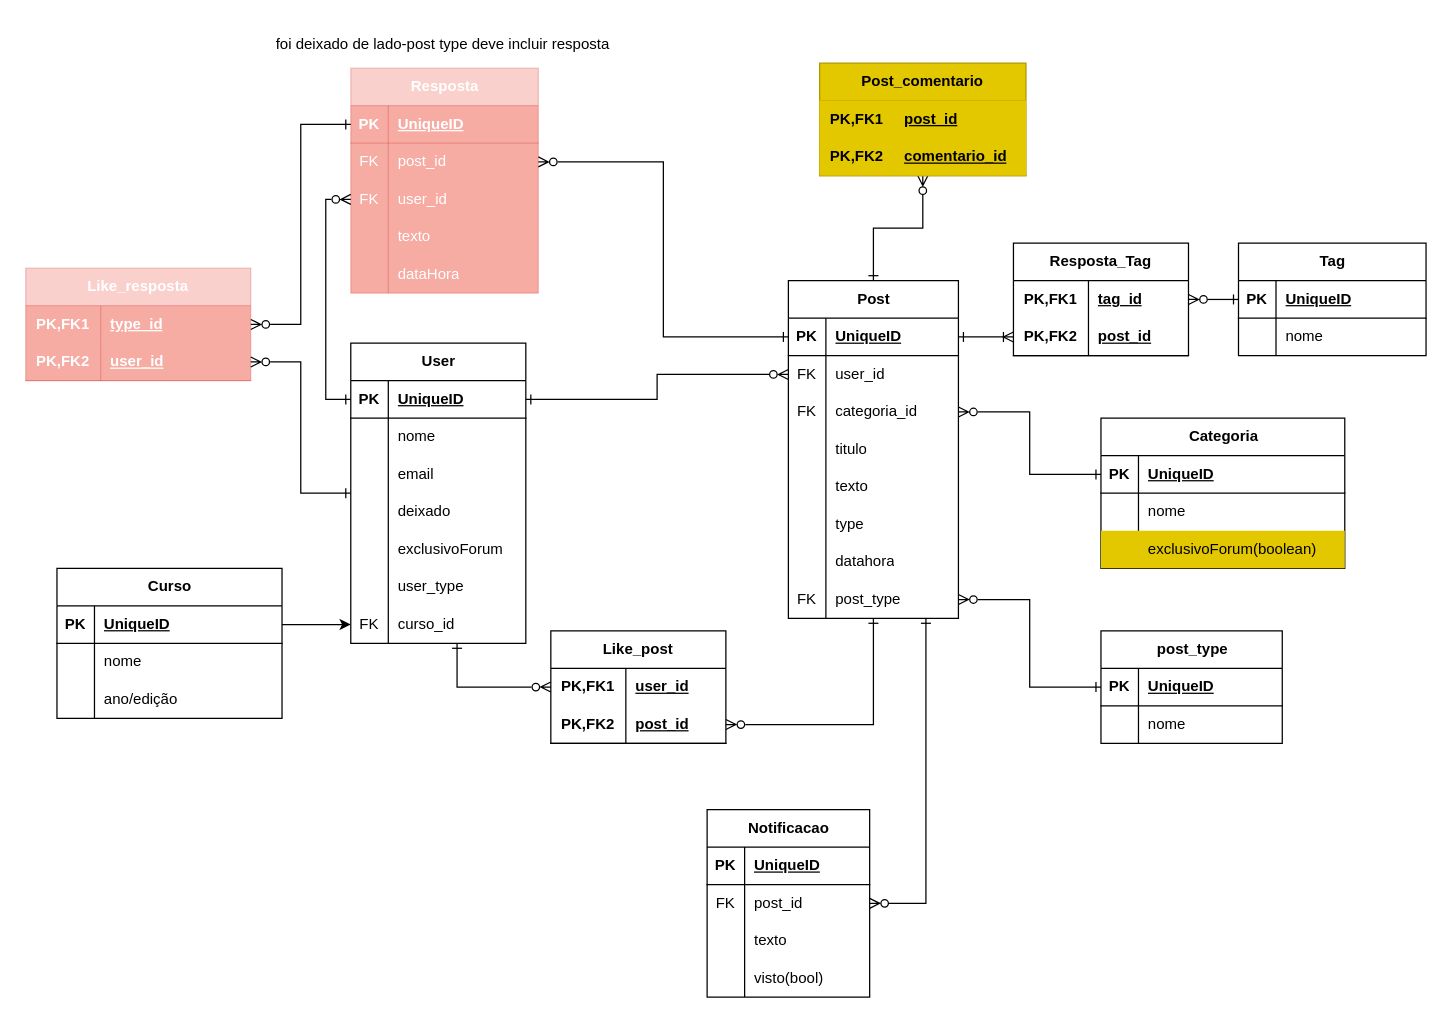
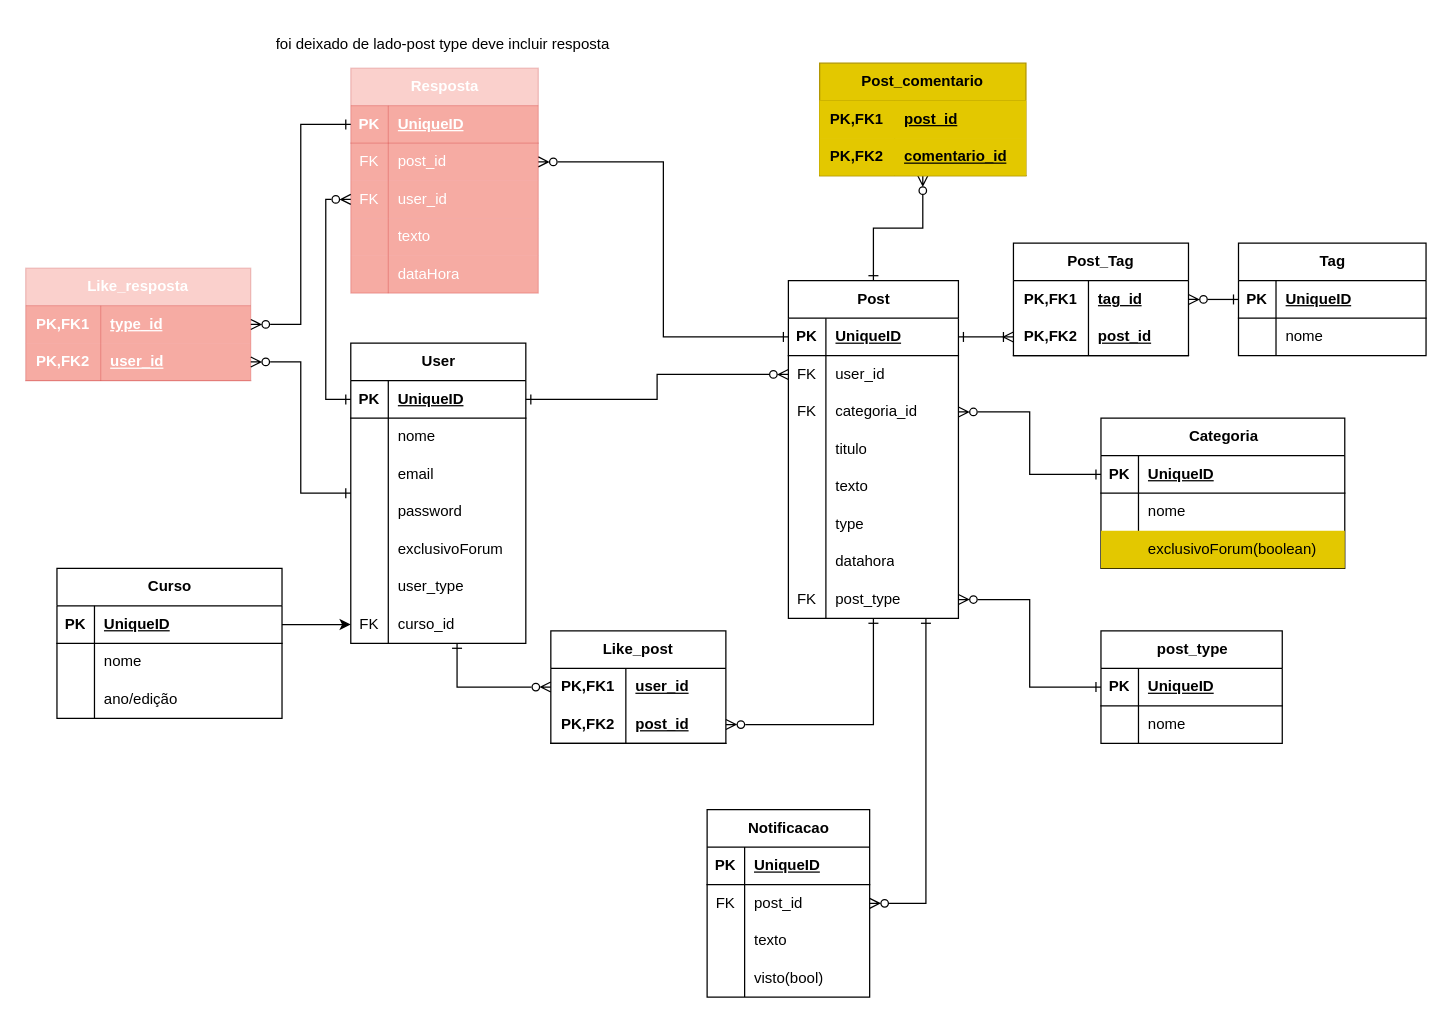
(1101, 262) -> (1101, 262)
(426, 512) -> (432, 512)
